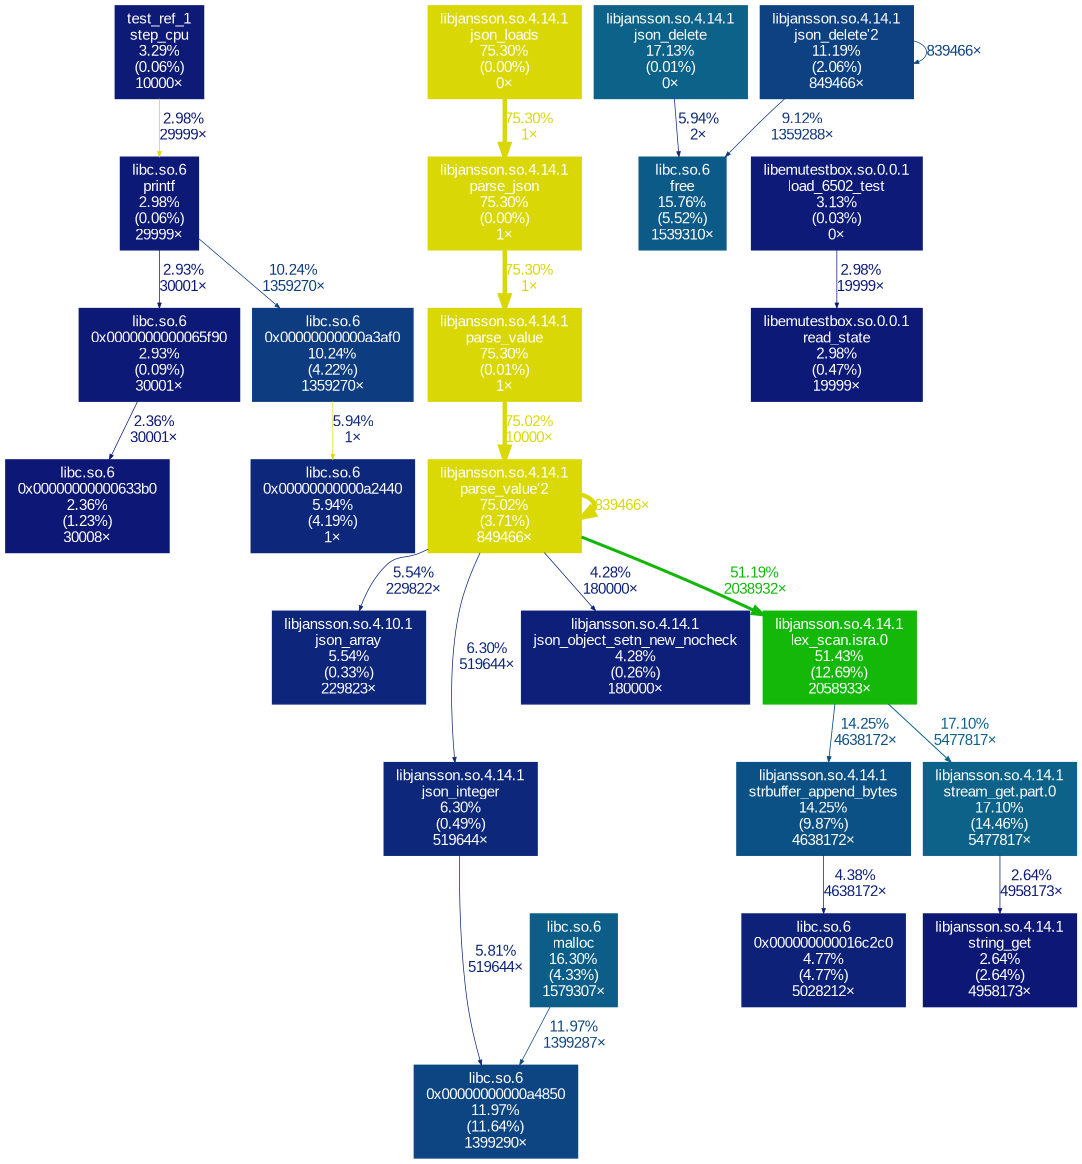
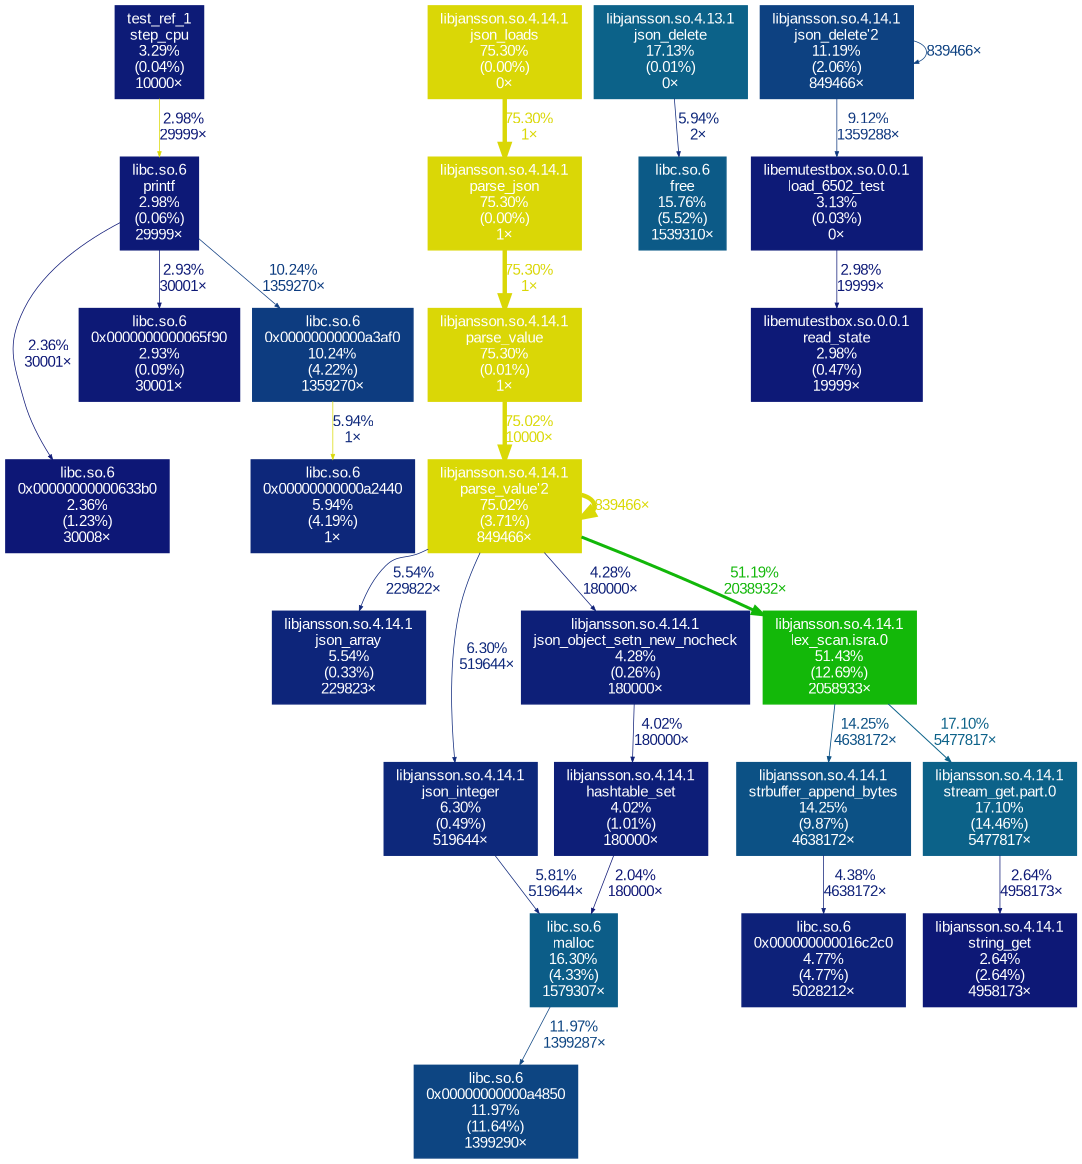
(159, 52) -> (159, 52)
(671, 52) -> (671, 52)
(757, 125) -> (837, 125)
(125, 428) -> (19, 320)
(349, 658) -> (349, 658)
none -> (631, 809)
(463, 959) -> (515, 882)
